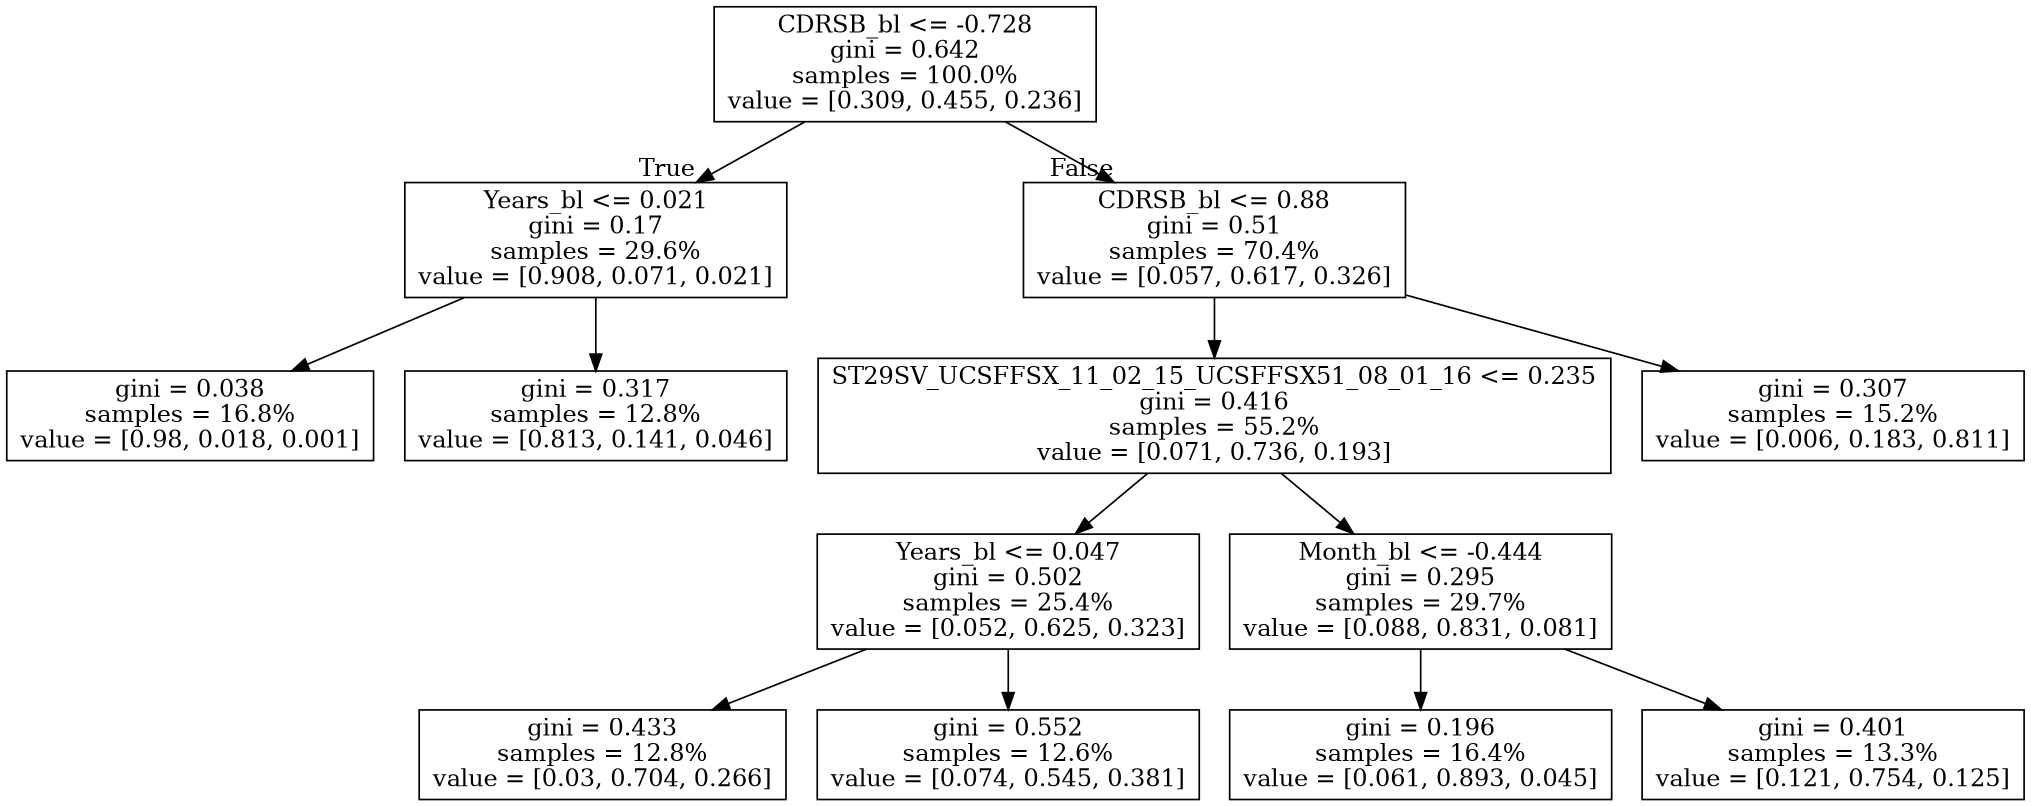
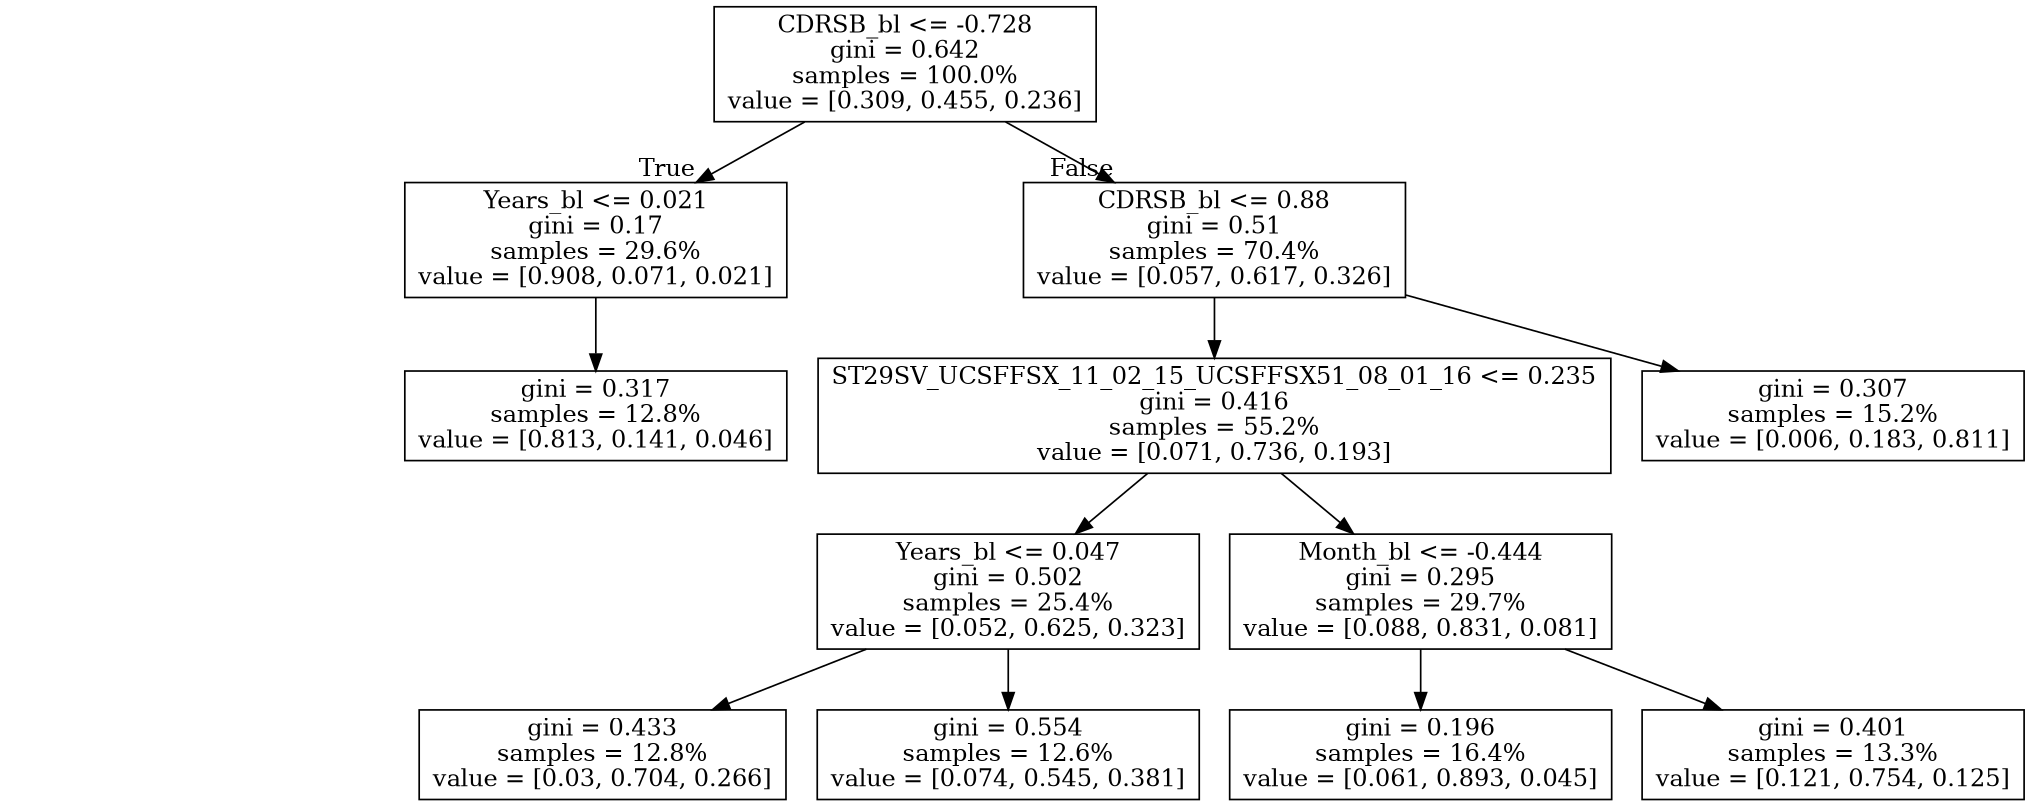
(190, 416) -> none
(1008, 755) -> (1008, 755)
